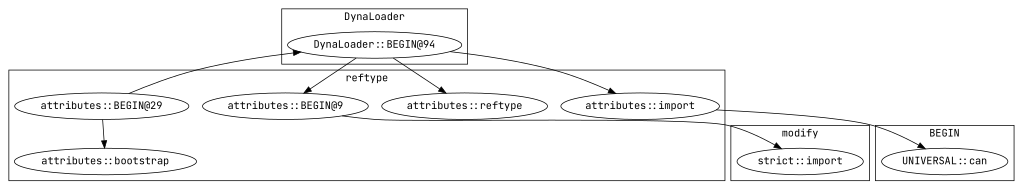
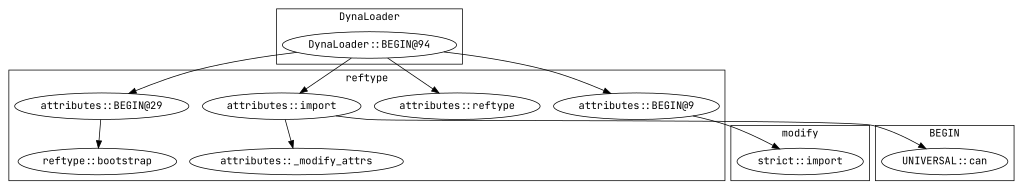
(218, 65) -> (219, 65)
(105, 162) -> (97, 162)
none -> (296, 162)
